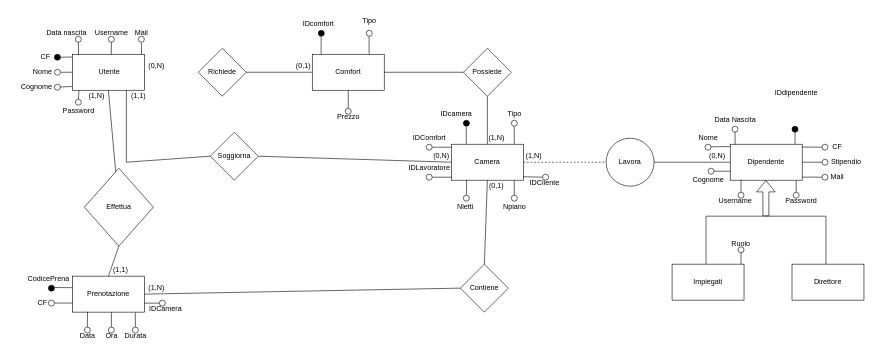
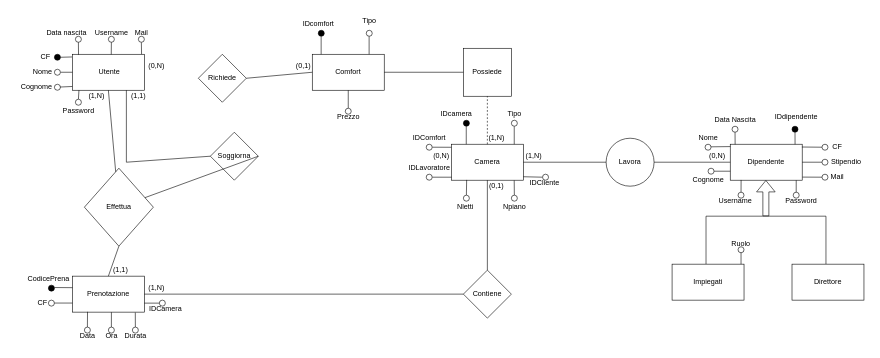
(222, 72) -> (222, 78)
(488, 72) -> (488, 72)
(797, 93) -> (797, 117)
(488, 120) -> (488, 120)
(354, 159) -> (202, 177)
(565, 162) -> (565, 162)
(485, 288) -> (488, 294)
